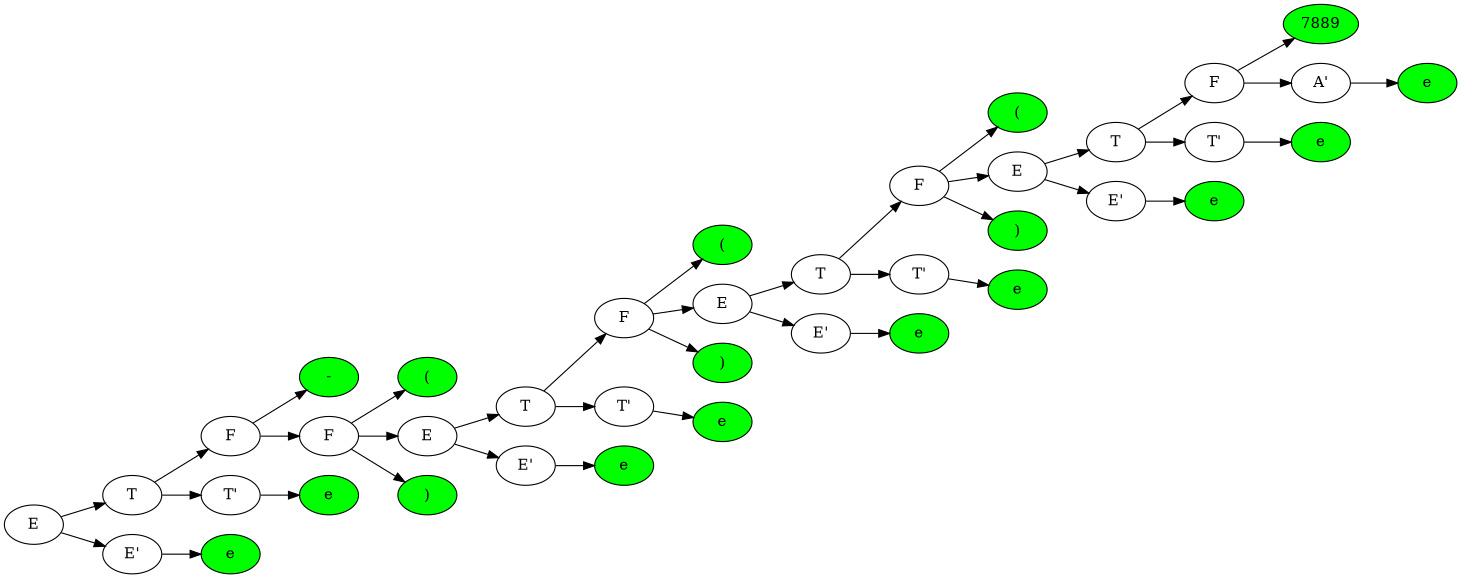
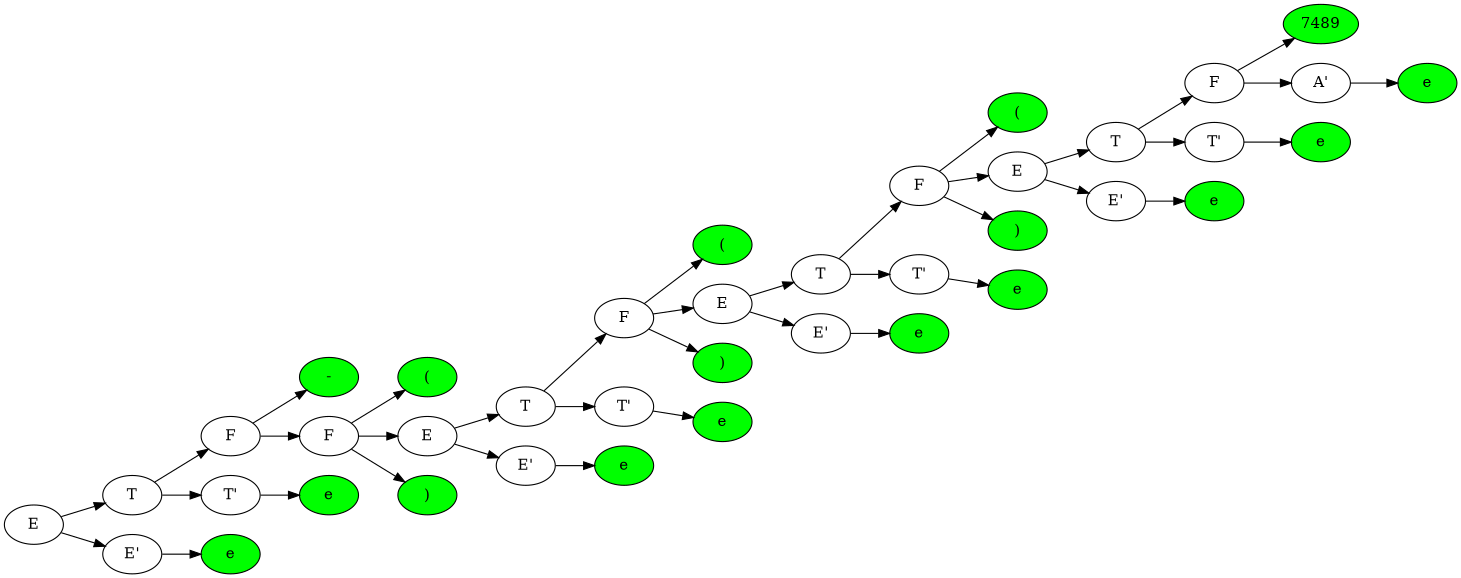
(1321, 24) -> (1321, 24)
